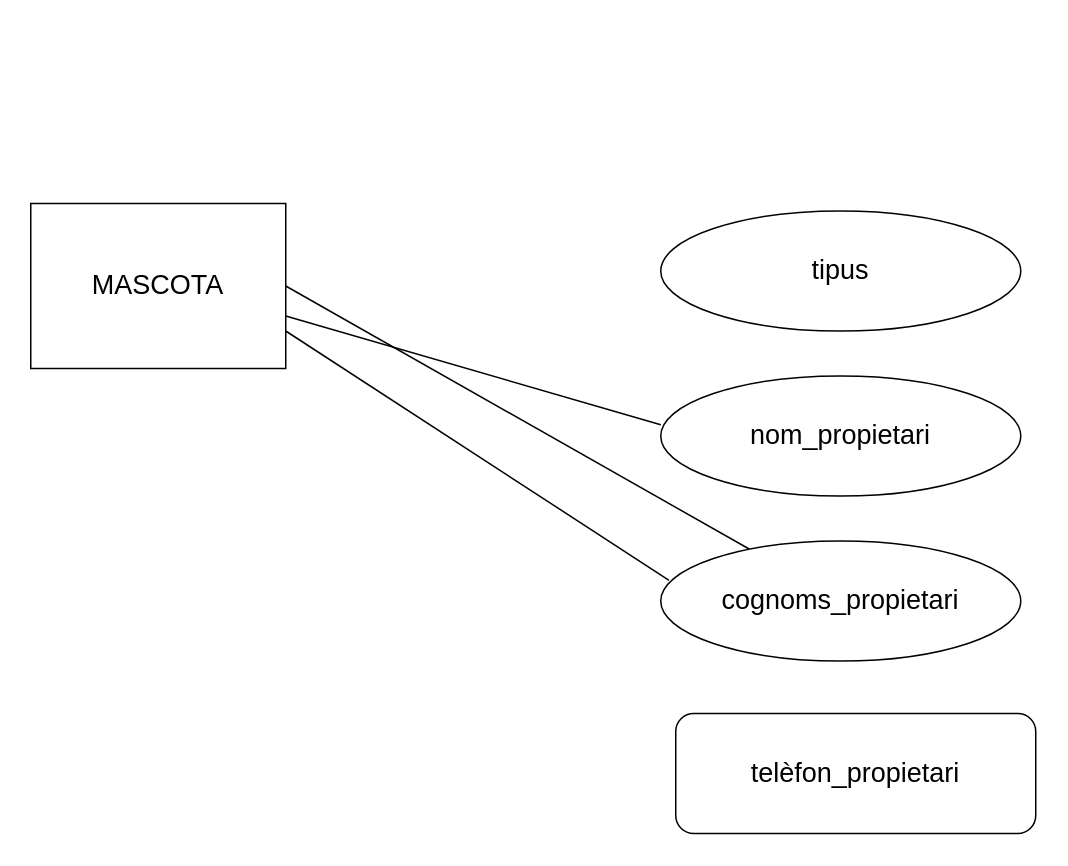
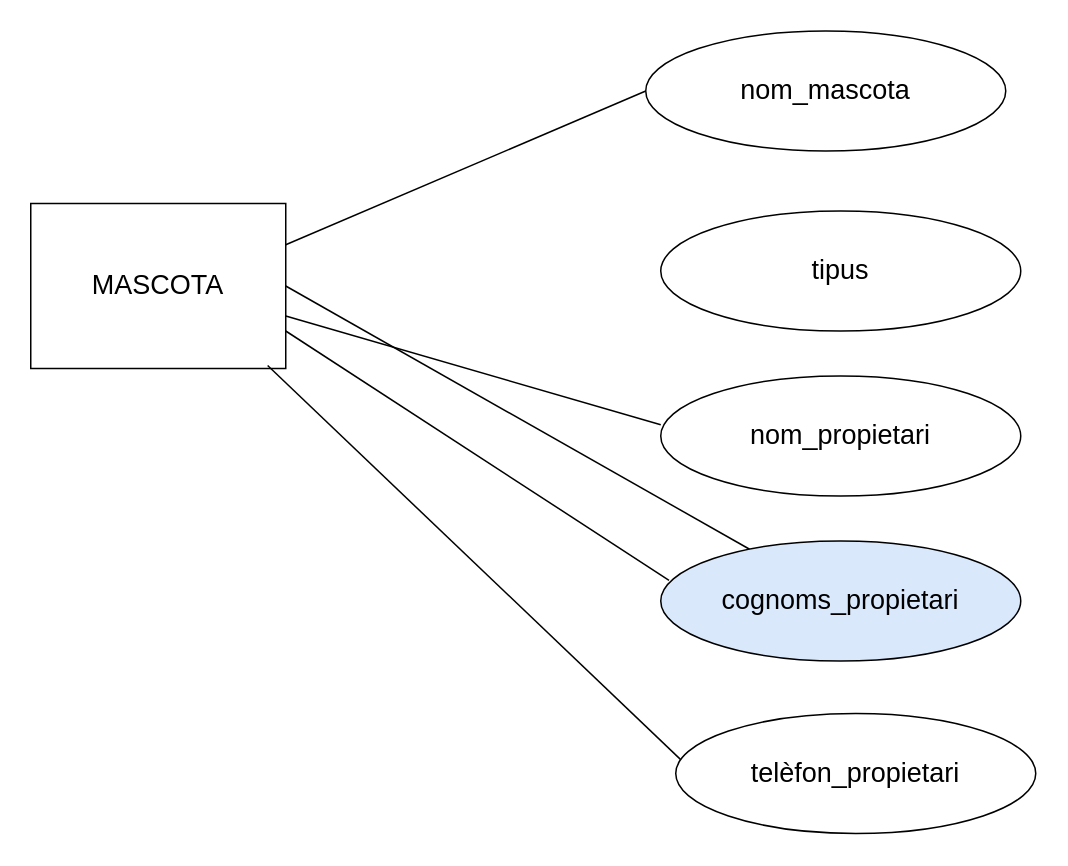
none -> (826, 91)
none -> (465, 168)
none -> (474, 562)
(841, 601) -> (841, 601)
(856, 773) -> (856, 773)
